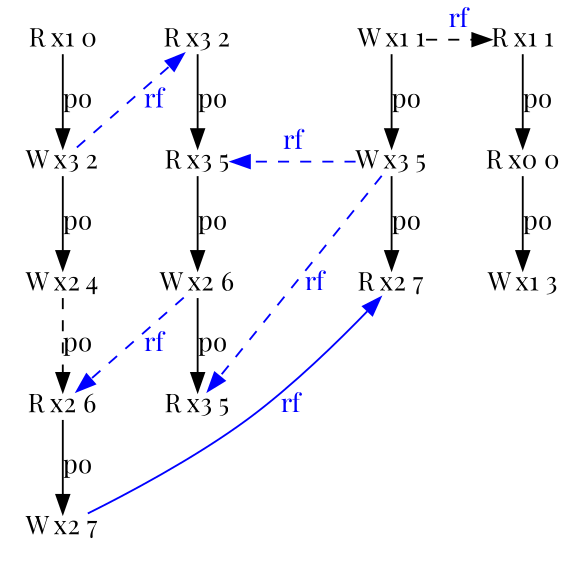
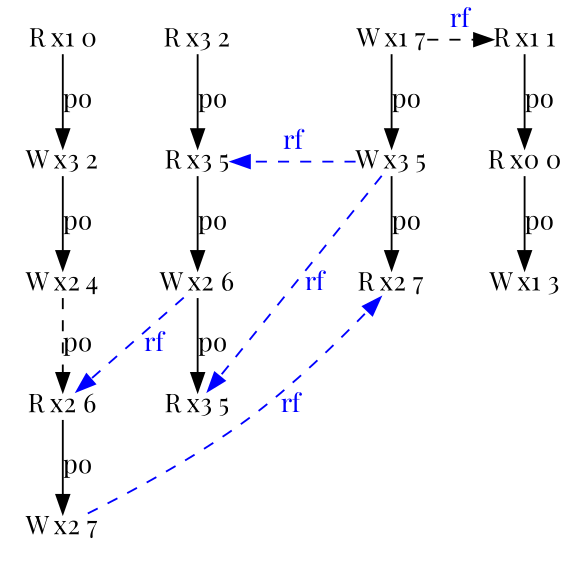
(392, 40) -> (392, 40)
(123, 107) -> none
(238, 426) -> (238, 426)
